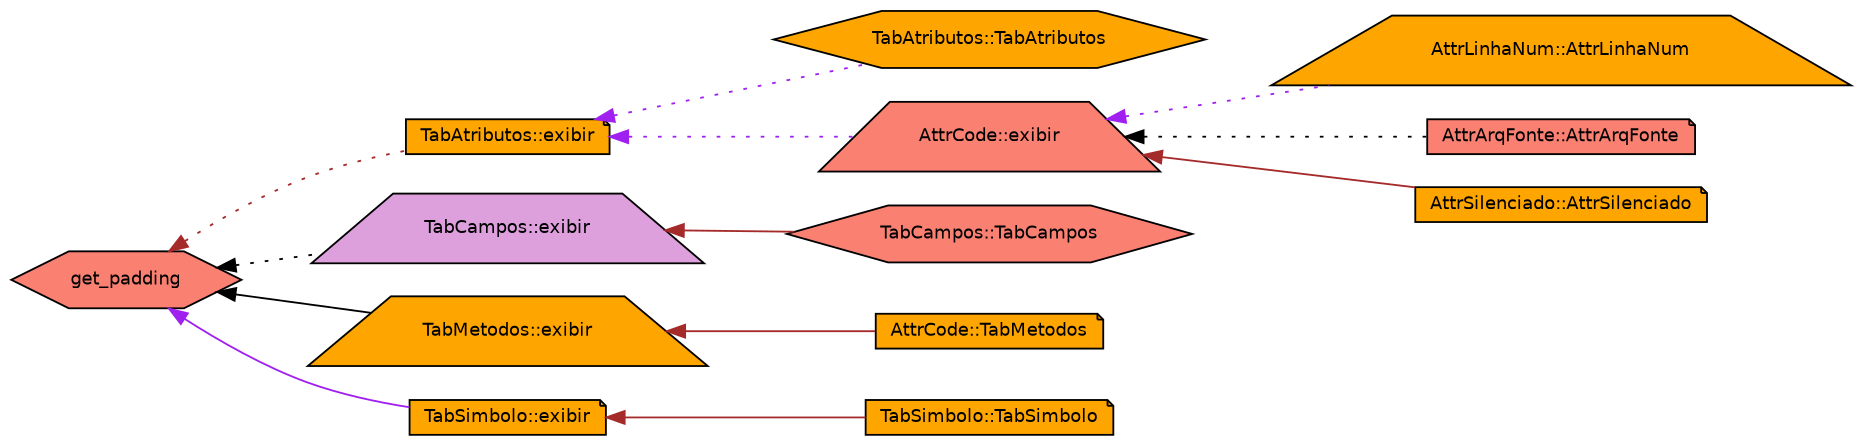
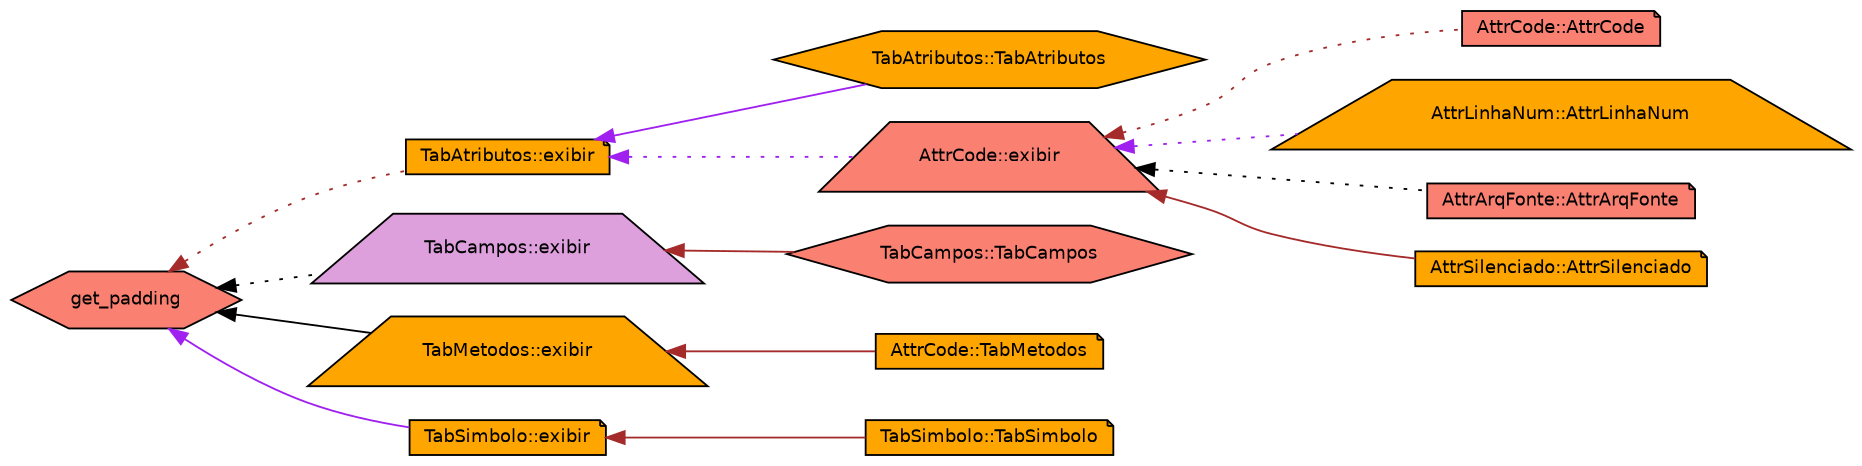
none -> (1561, 28)
(740, 90) -> (740, 110)
